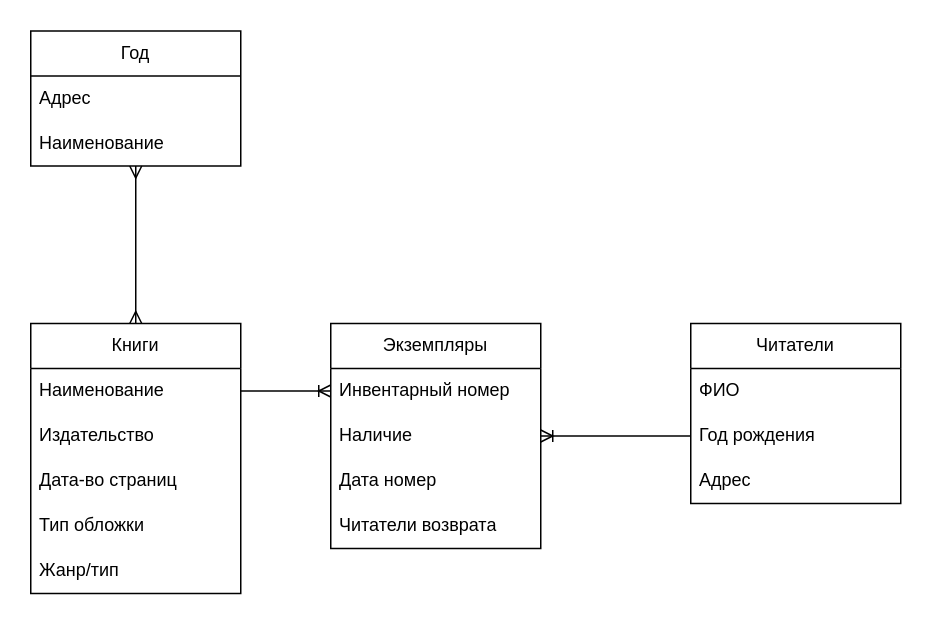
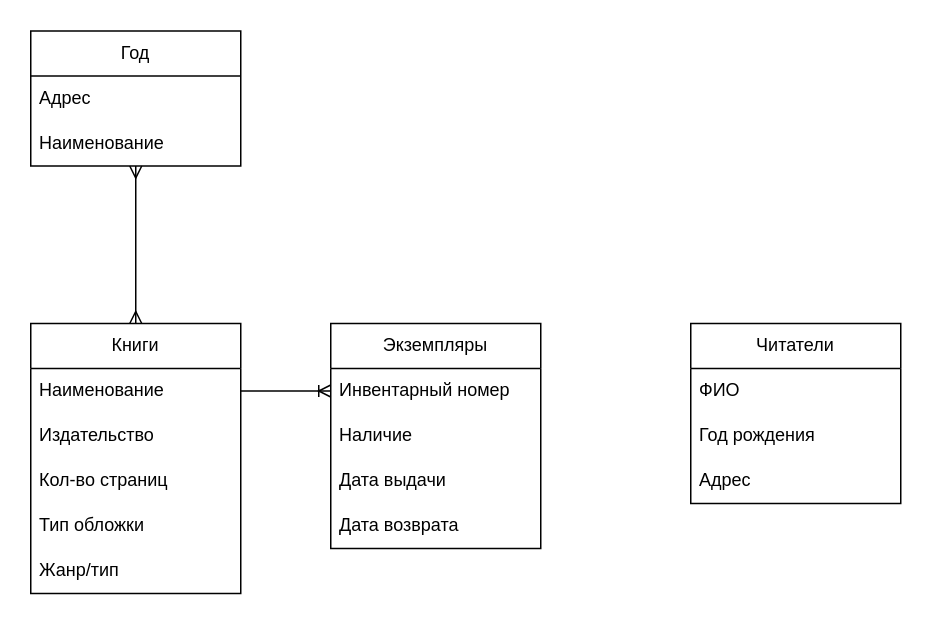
(615, 436) -> none
(113, 481) -> (108, 481)
(388, 481) -> (393, 481)
(423, 526) -> (403, 526)
